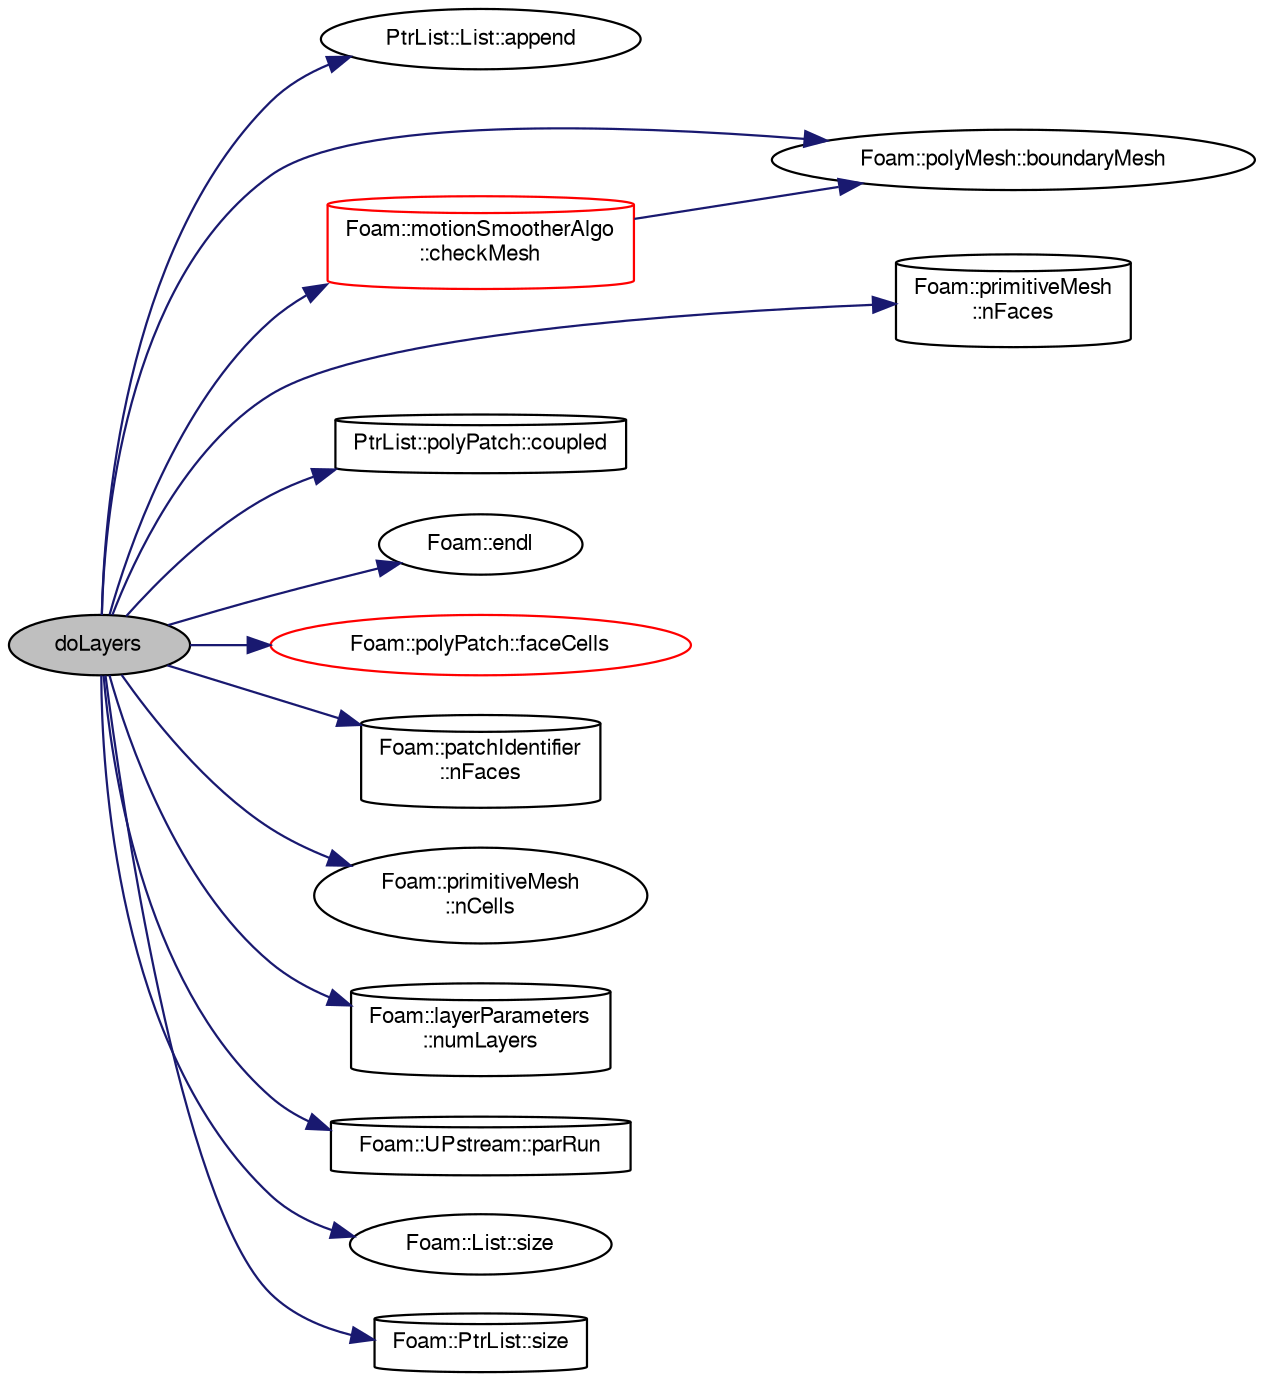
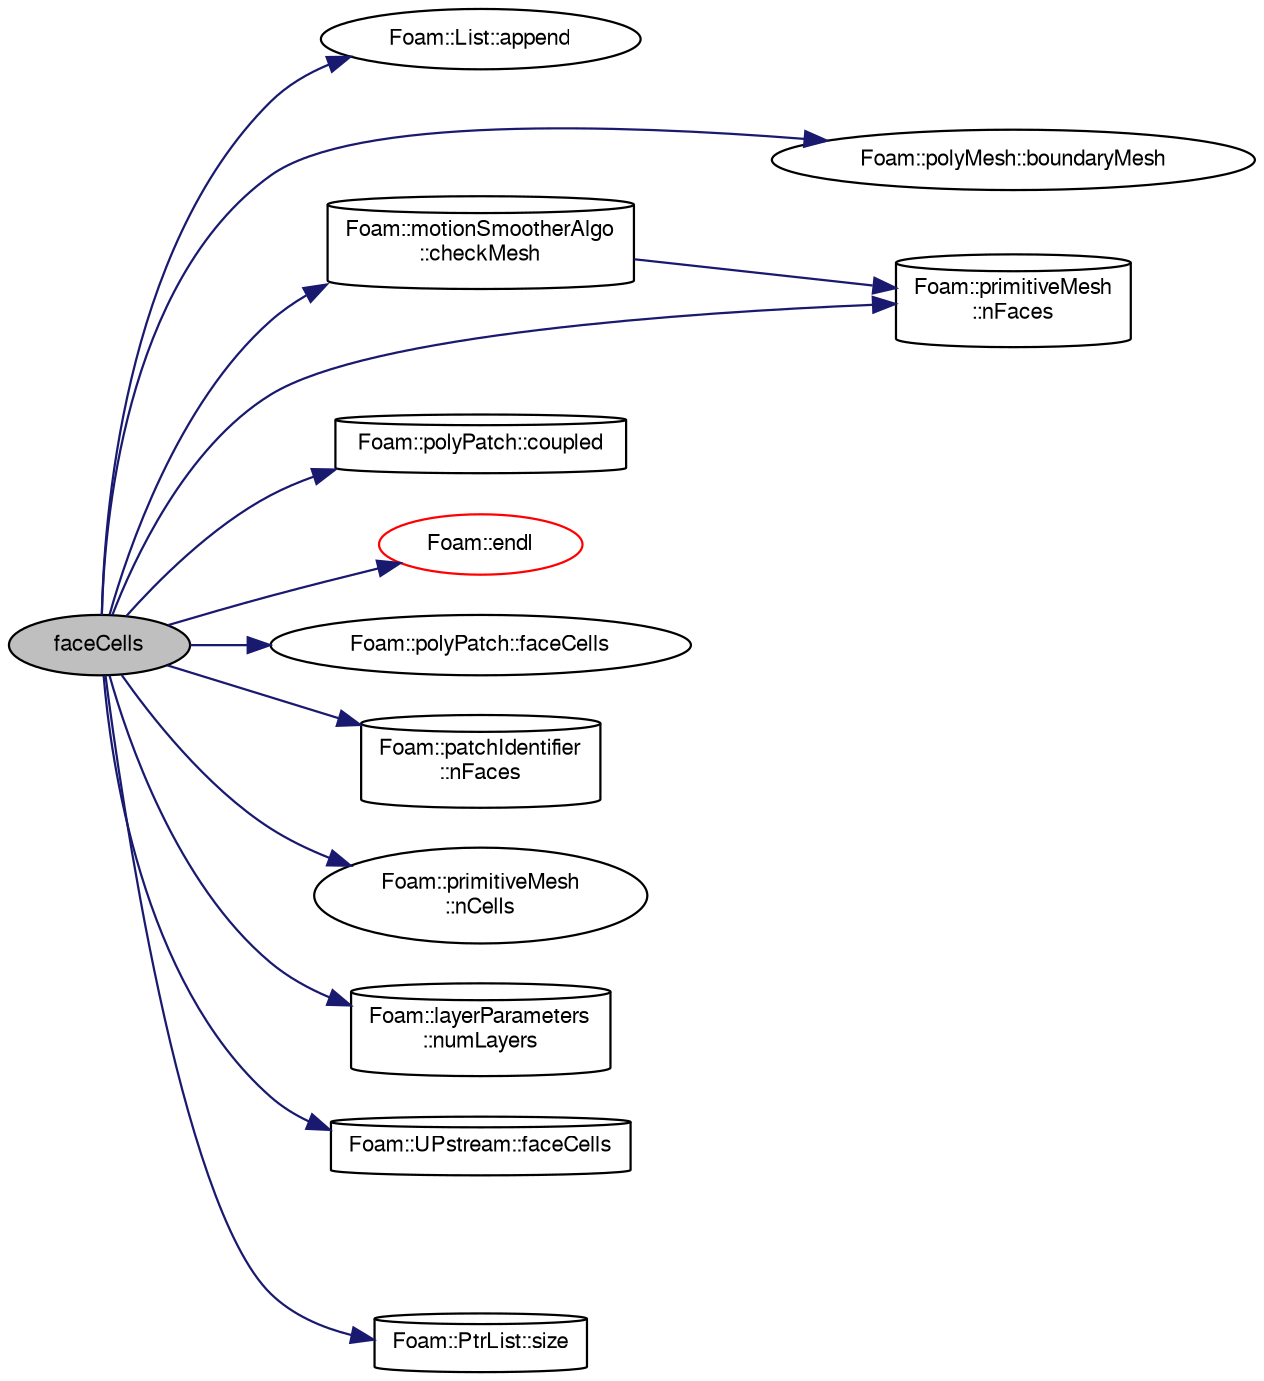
(481, 39) -> (481, 39)
(737, 203) -> (754, 272)
(481, 243) -> (481, 243)
(481, 444) -> (481, 444)
(481, 544) -> (481, 544)
(100, 645) -> (100, 645)
(481, 645) -> (481, 645)
(481, 1146) -> (481, 1146)
(481, 1244) -> none
